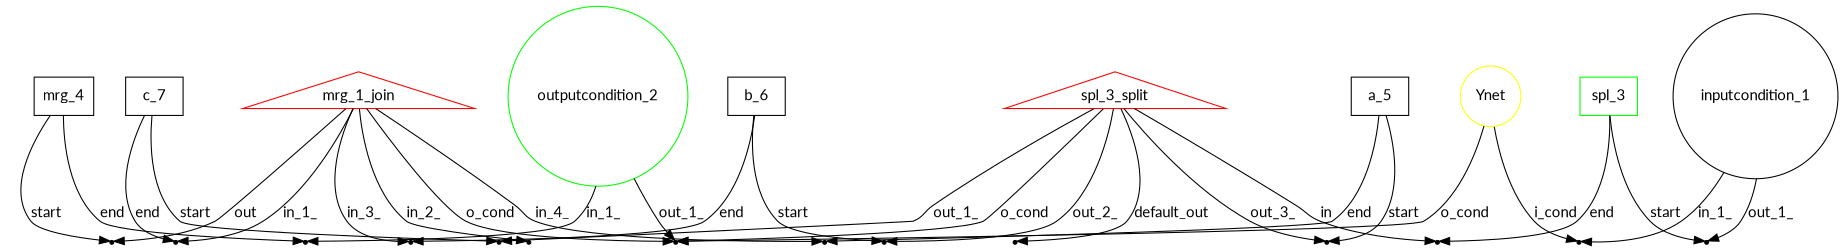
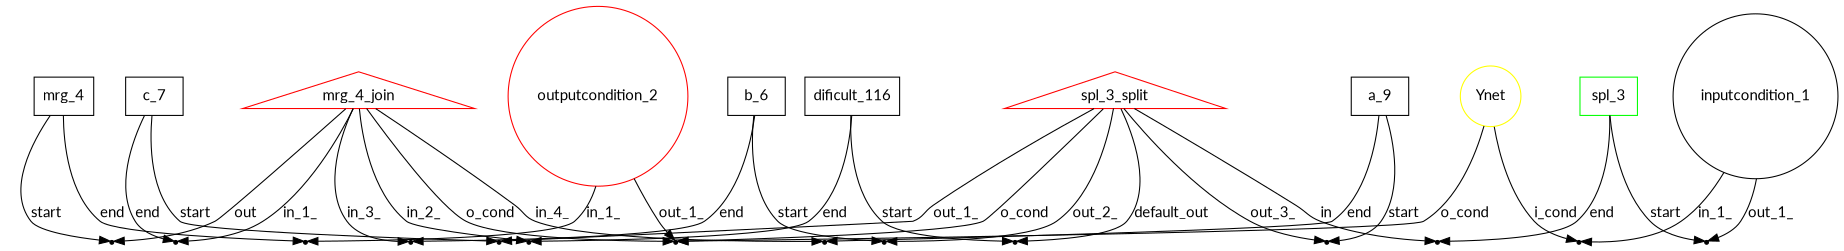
(359, 96) -> (359, 96)
(598, 96) -> (598, 96)
none -> (852, 96)
(1380, 96) -> (1380, 96)
